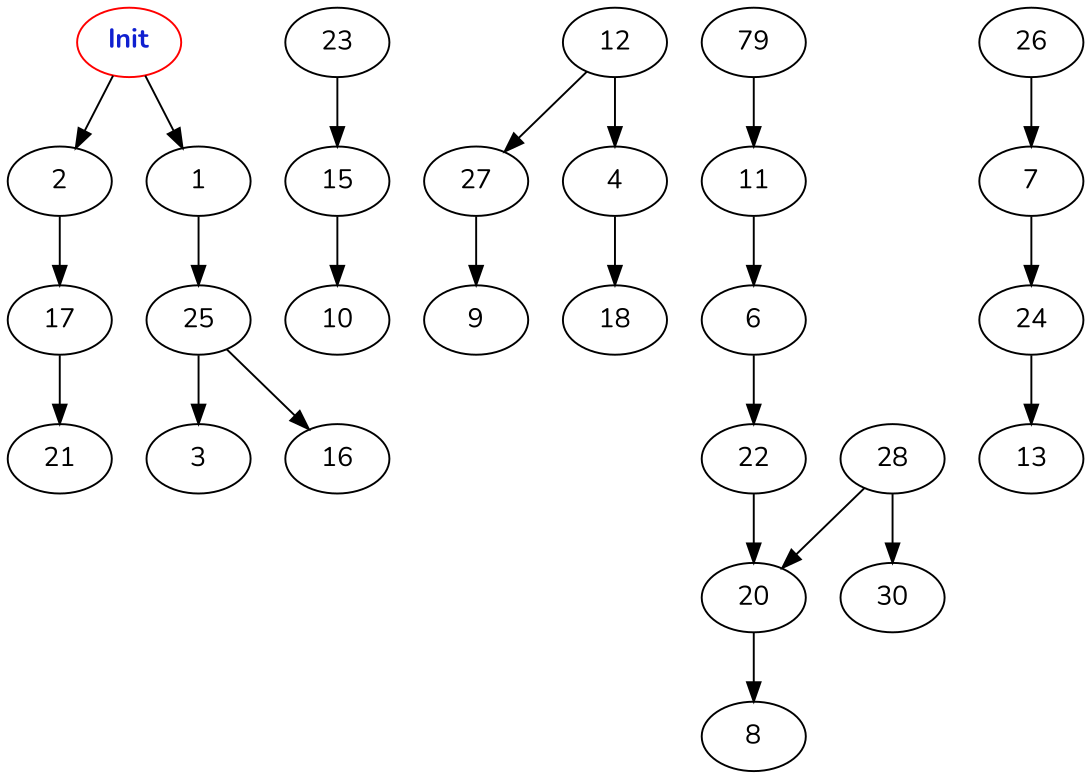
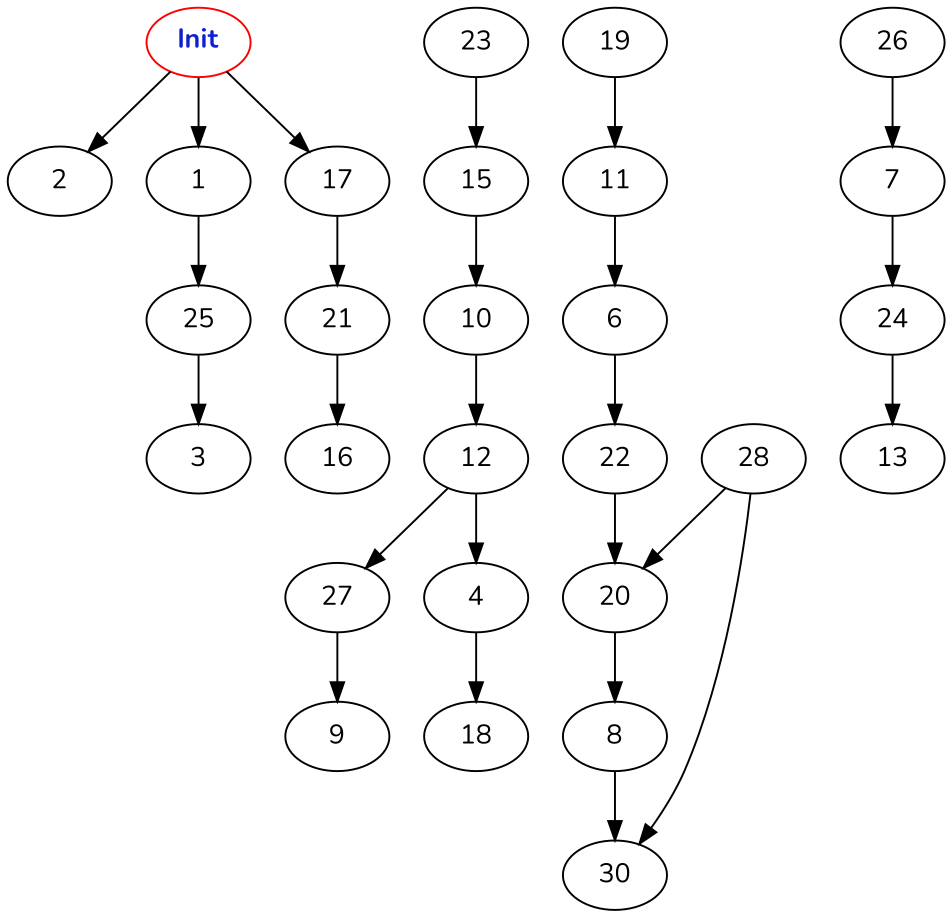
(754, 42) -> (615, 42)
(60, 241) -> (261, 105)
none -> (476, 380)
(261, 382) -> (337, 380)
none -> (615, 796)
